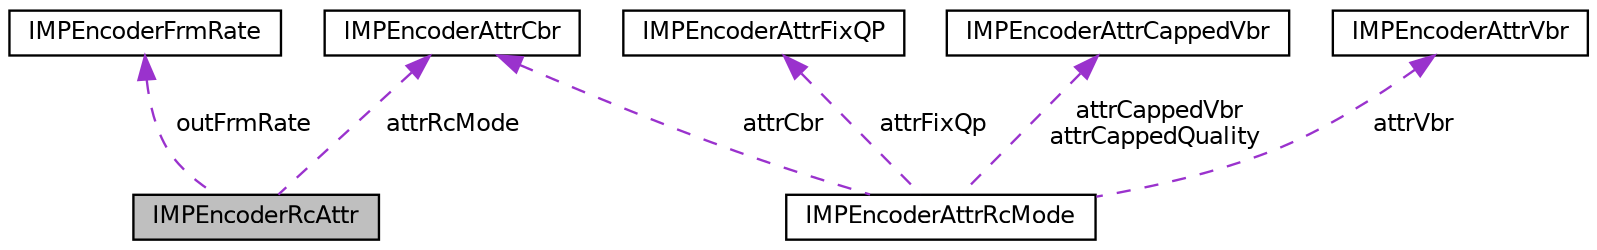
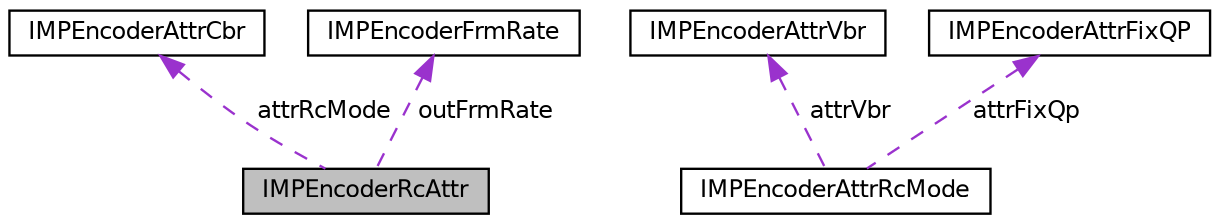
(1118, 33) -> none
(693, 135) -> none
